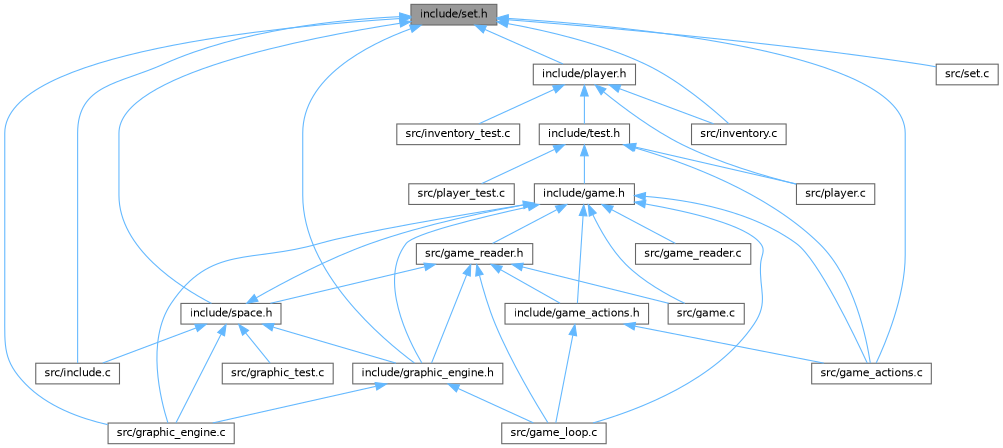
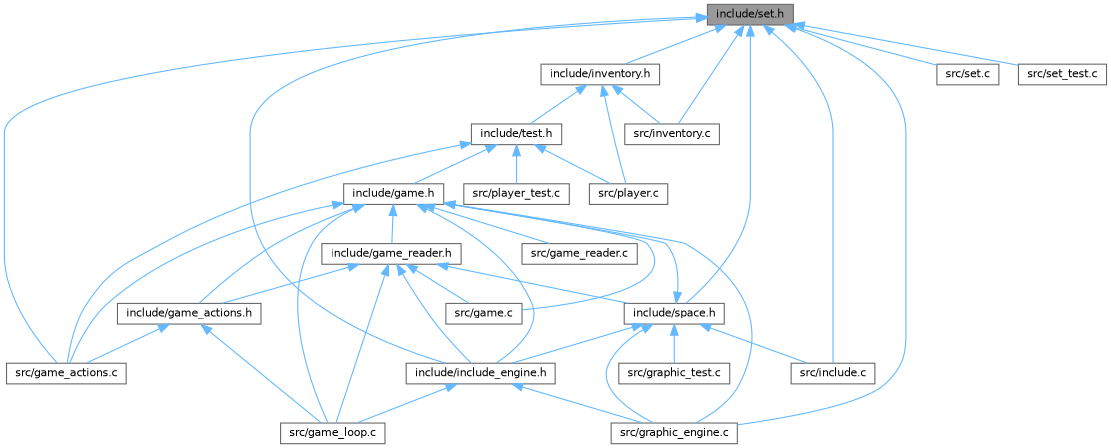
(584, 74) -> (600, 74)
none -> (1062, 74)
(458, 134) -> none
(475, 254) -> (391, 254)
(428, 374) -> (481, 374)
